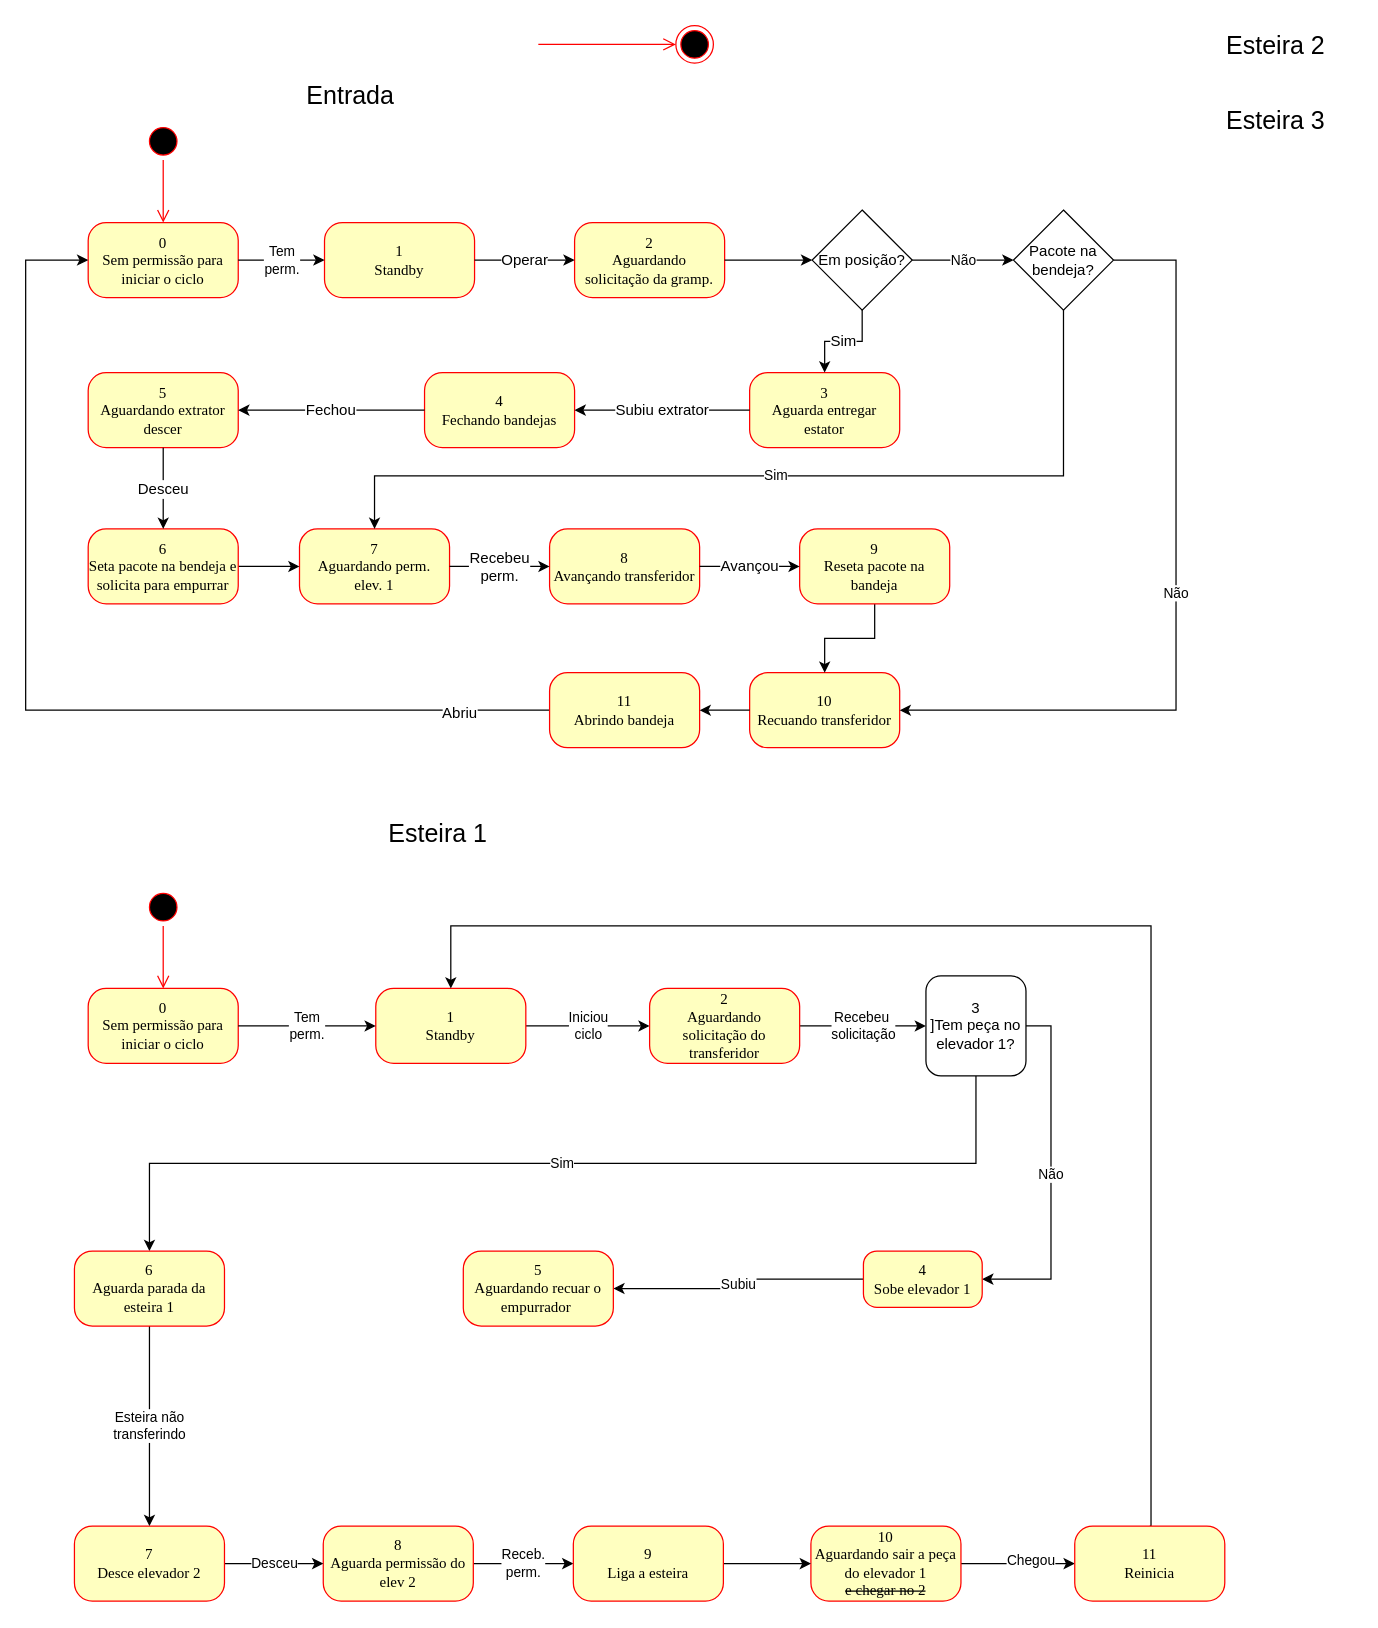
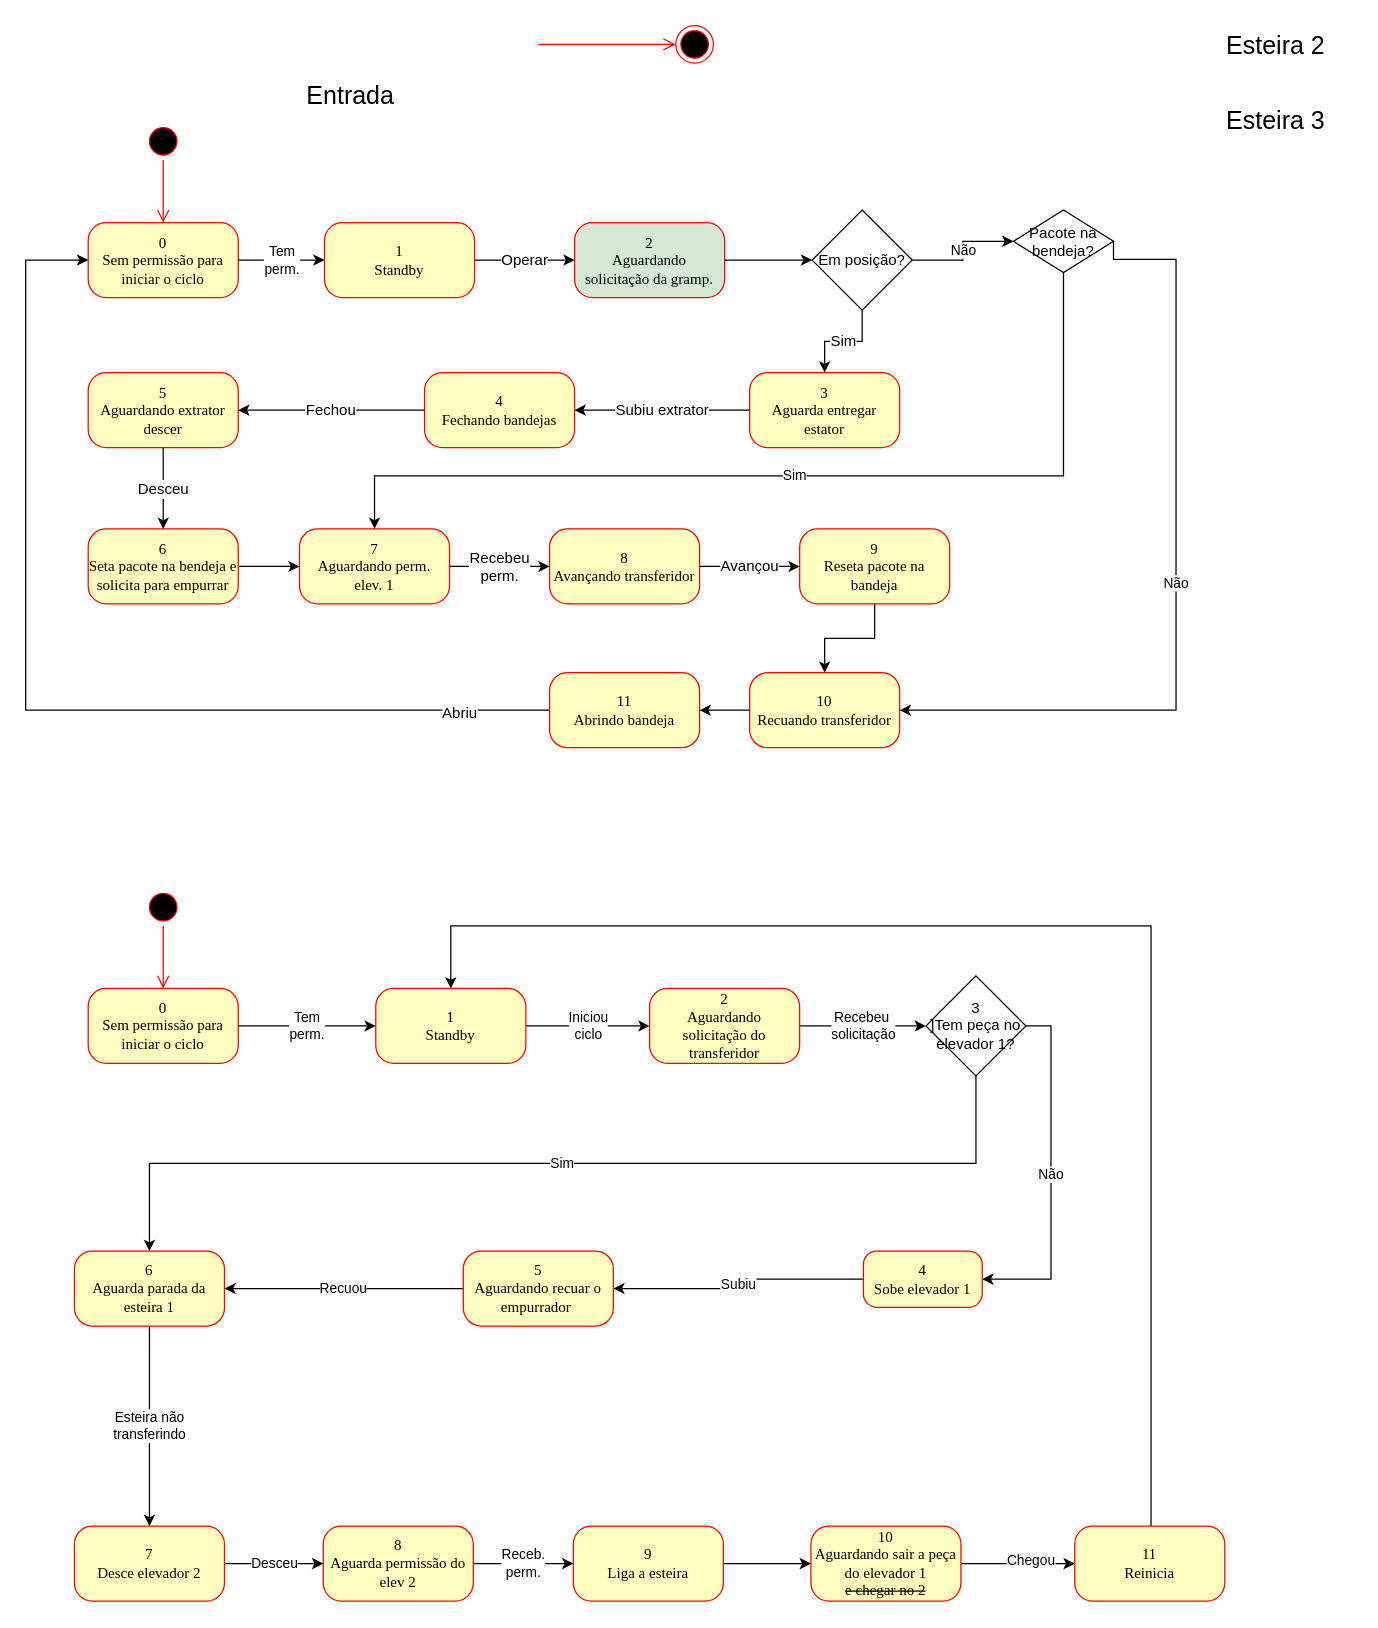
(649, 260) -> (649, 260)
(1063, 260) -> (1063, 241)
(438, 832) -> none
(976, 1026) -> (976, 1026)
none -> (348, 1288)
